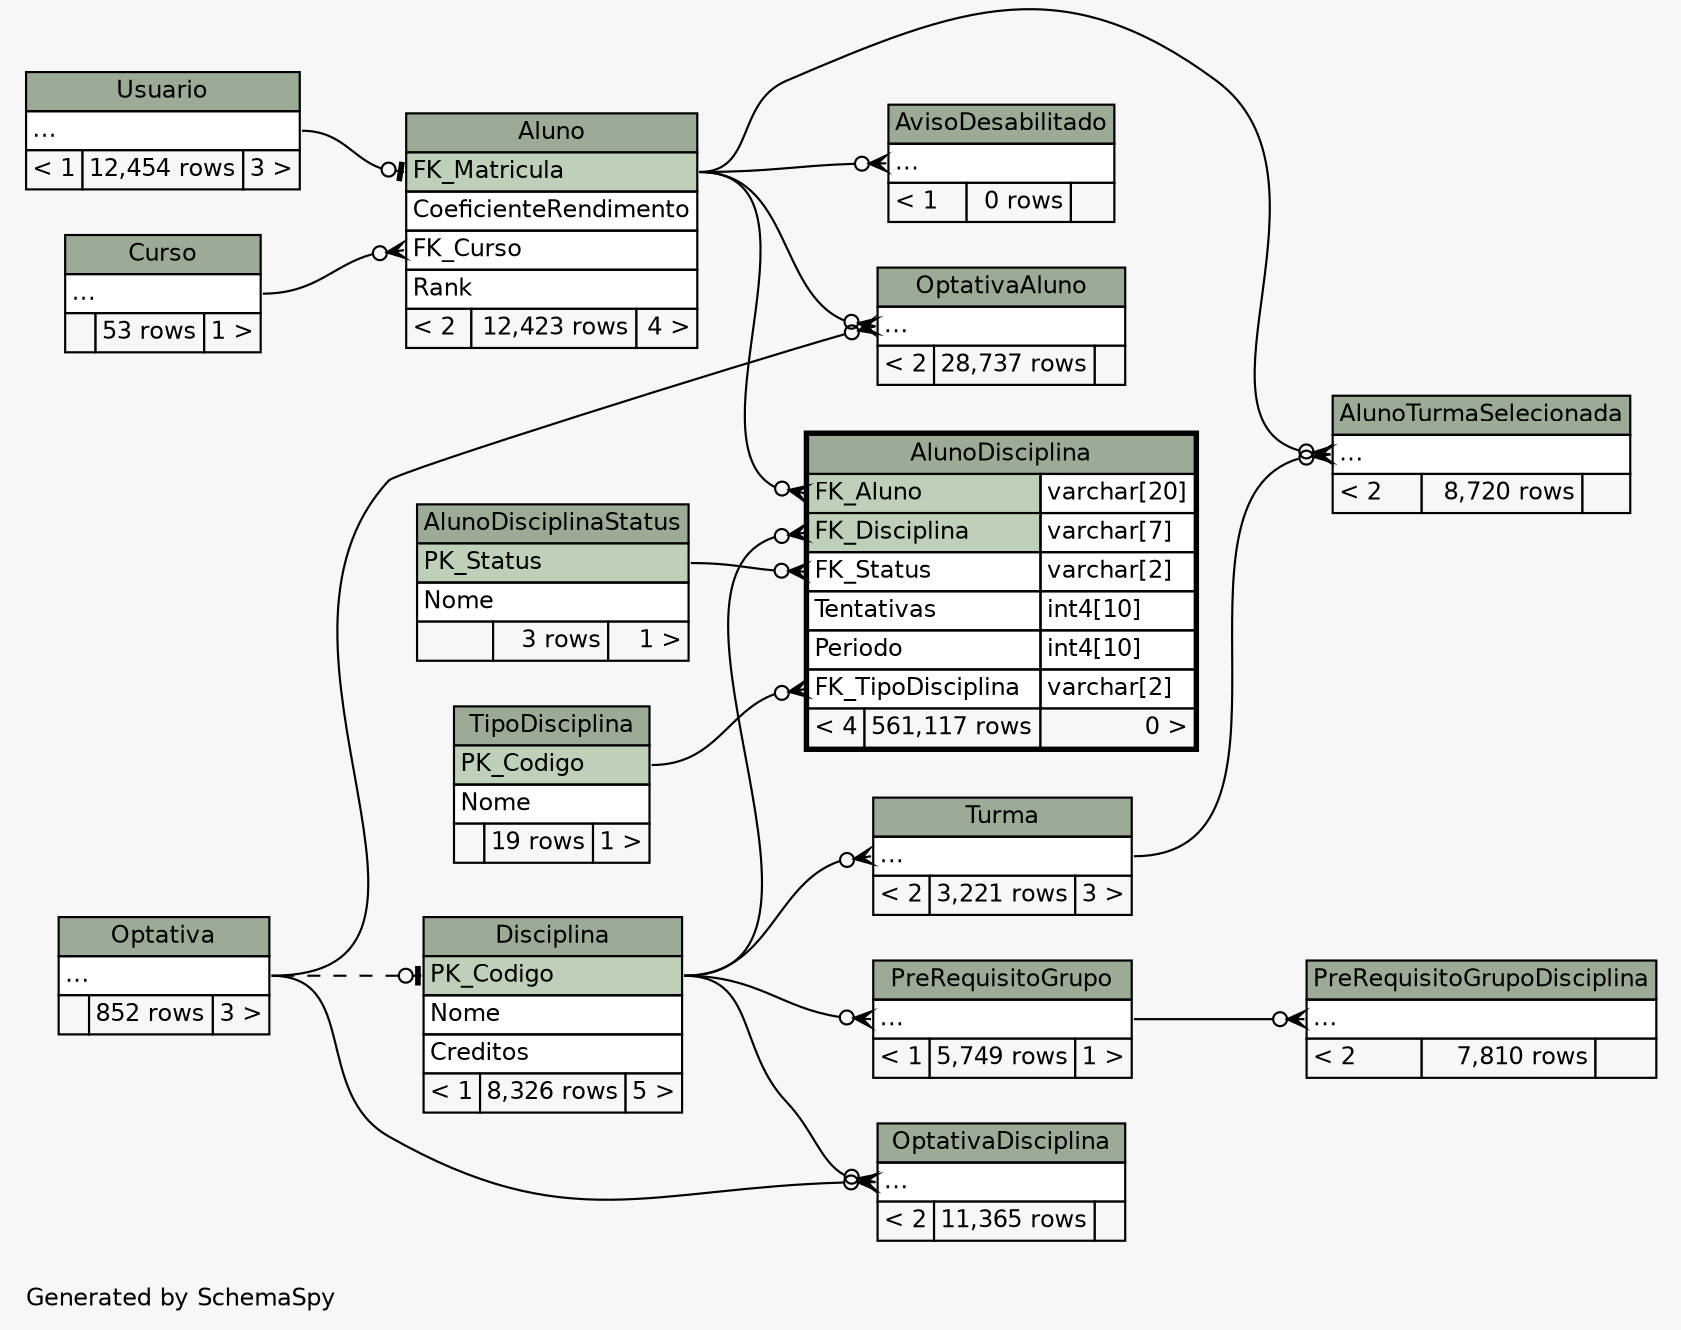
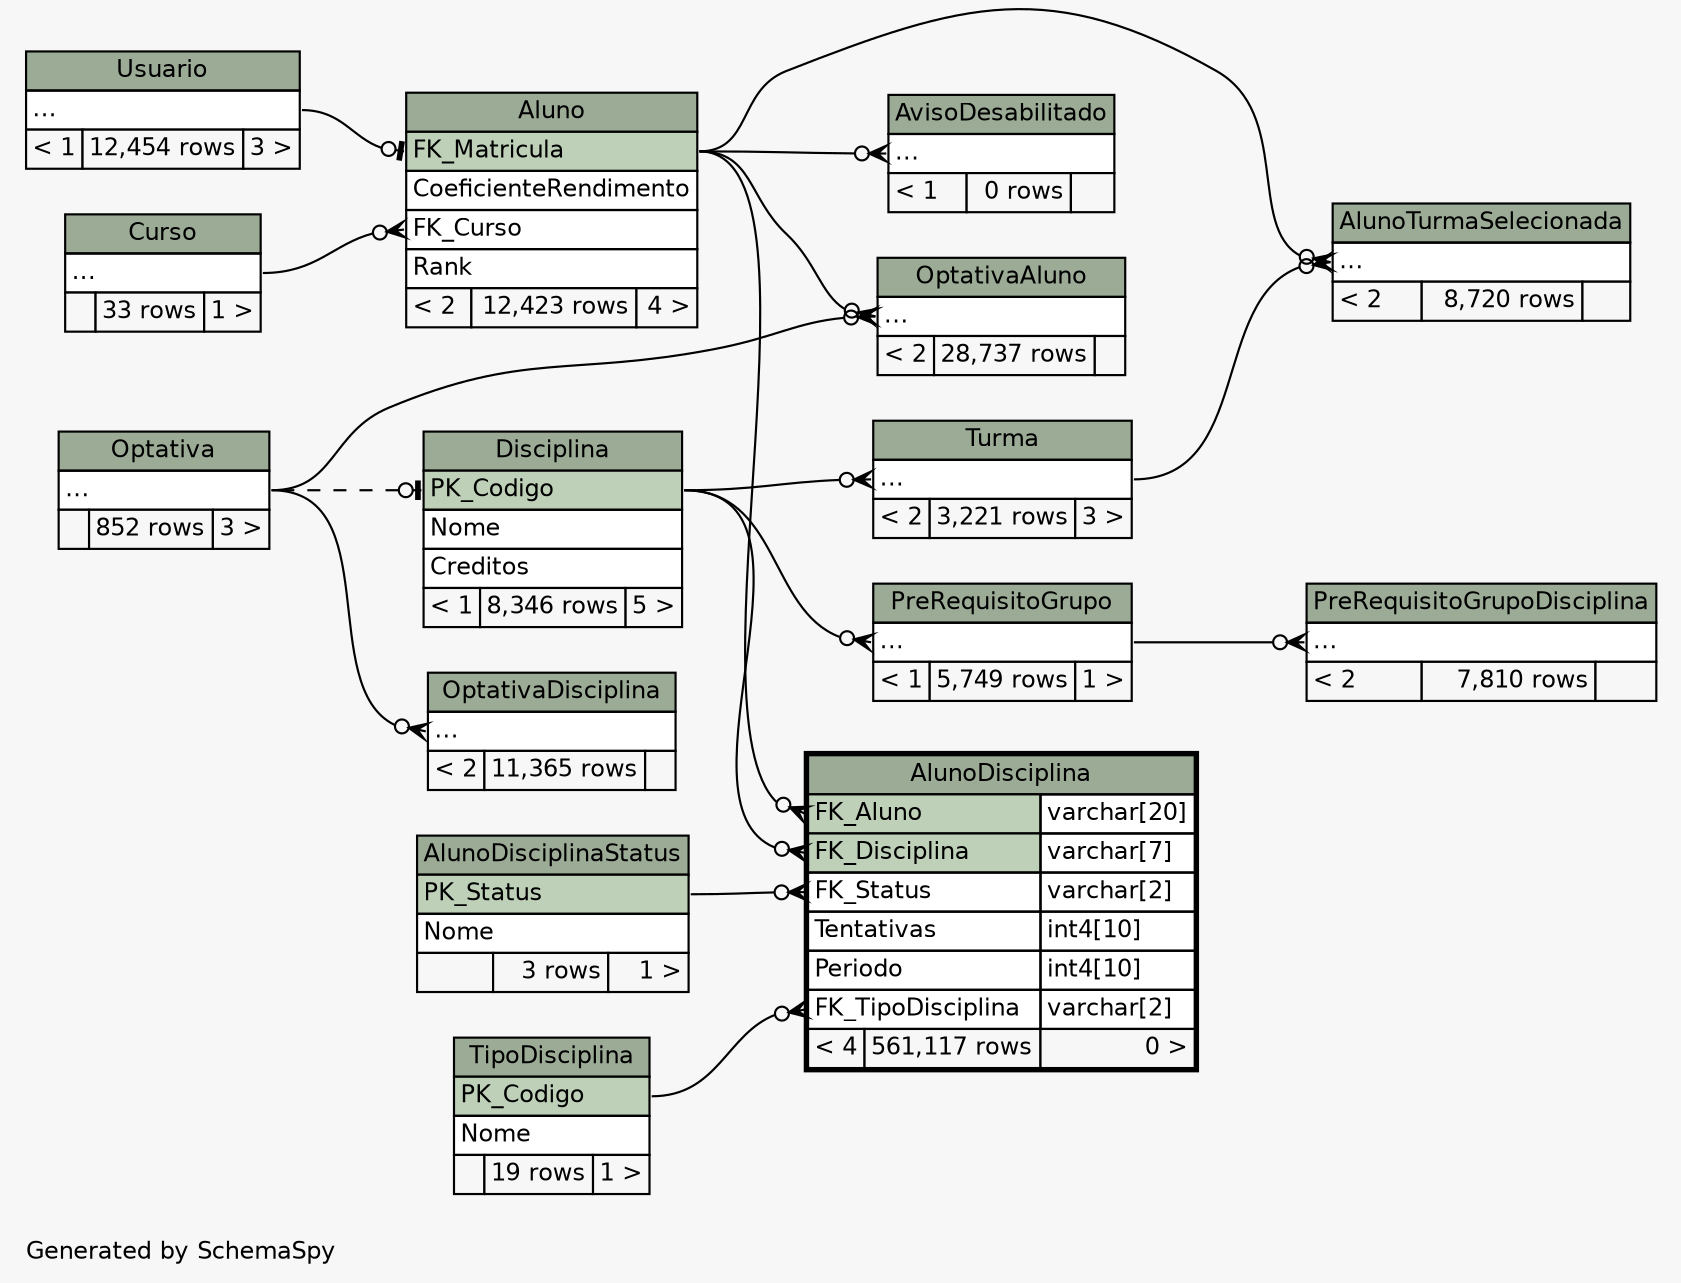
(150, 332) -> (150, 311)
(764, 1069) -> none
(553, 1092) -> (553, 606)
